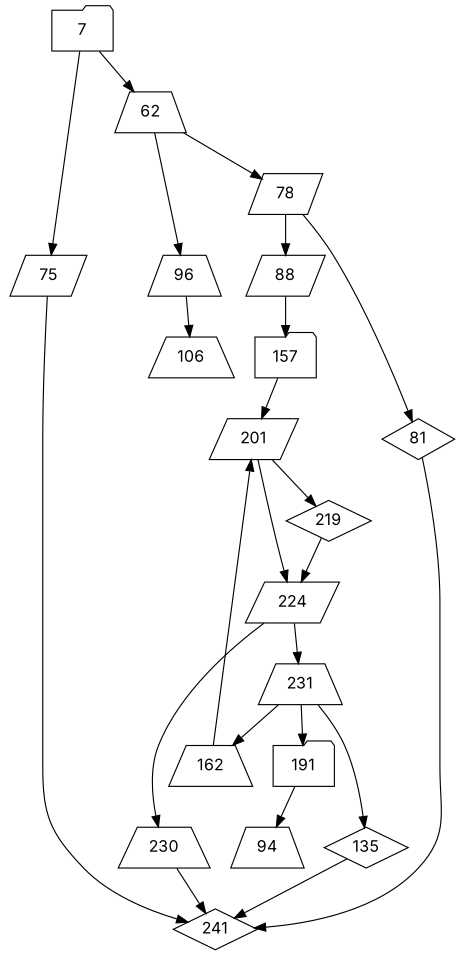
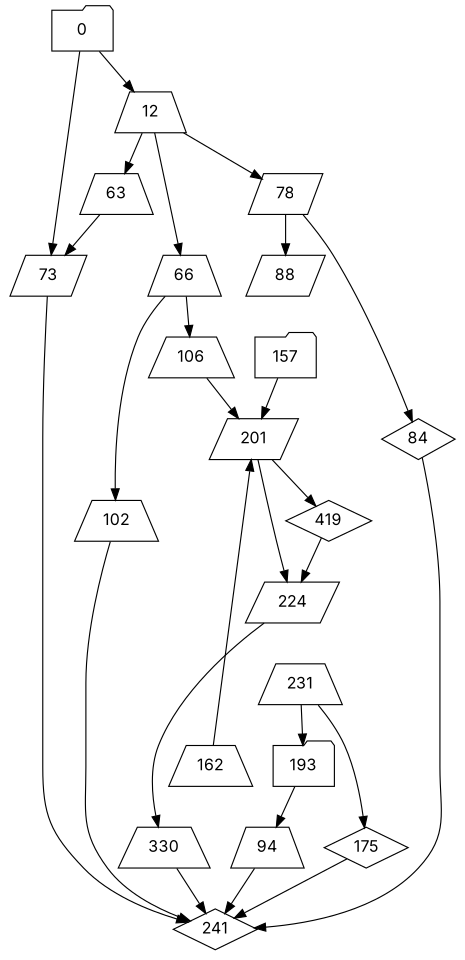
(82, 31) -> (82, 31)
(151, 112) -> (151, 112)
none -> (117, 194)
(48, 276) -> (48, 276)
(185, 276) -> (185, 276)
(286, 311) -> none
none -> (219, 394)
(418, 439) -> (418, 439)
none -> (117, 521)
(329, 521) -> (329, 521)
(296, 638) -> none
(260, 721) -> none
(304, 766) -> (304, 766)
(164, 848) -> (164, 848)
(366, 848) -> (366, 848)
none -> (243, 886)
